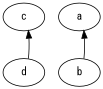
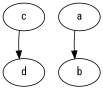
(29, 49) -> (19, 41)
(85, 49) -> (74, 41)
